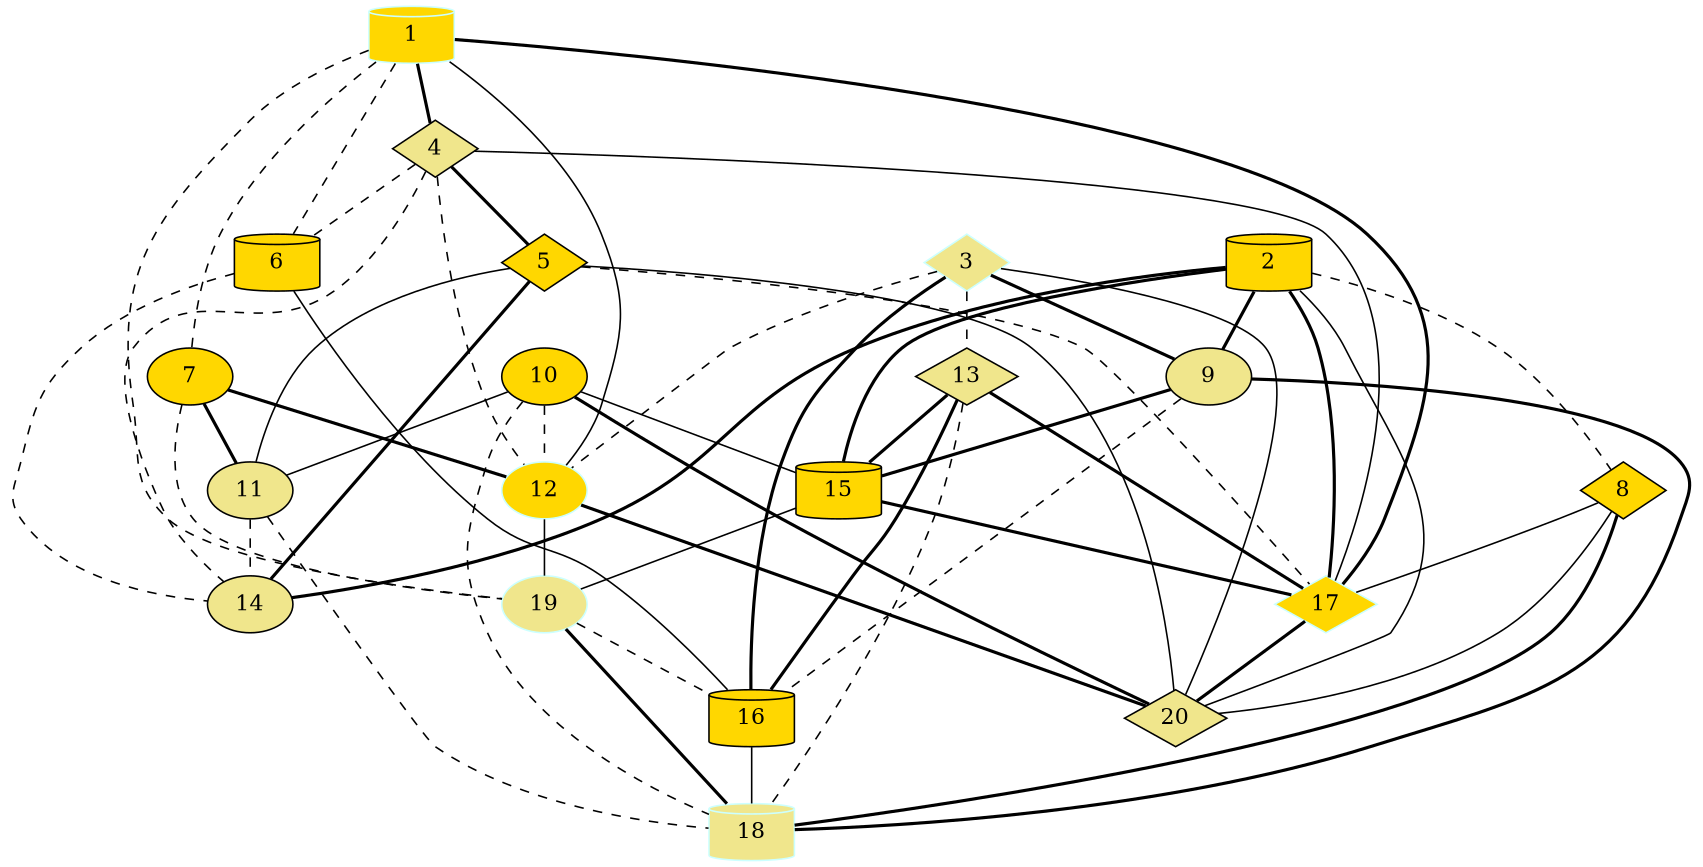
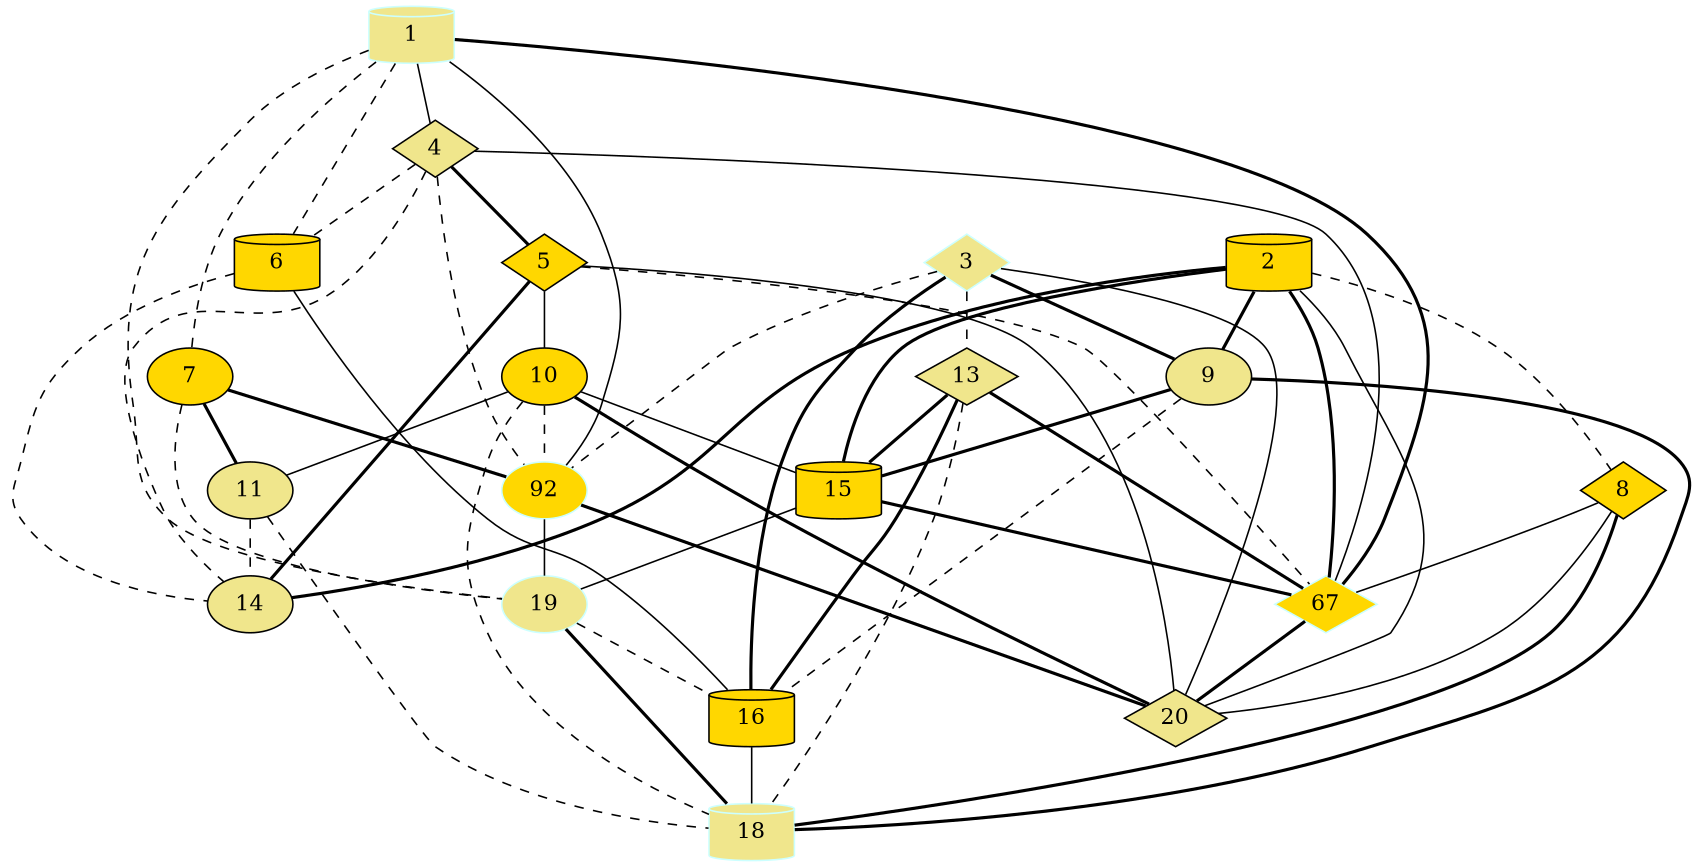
(412, 35) -> (412, 35)
(424, 93) -> (424, 93)
(349, 323) -> (544, 320)
(544, 490) -> (544, 490)
(1326, 604) -> (1326, 604)
